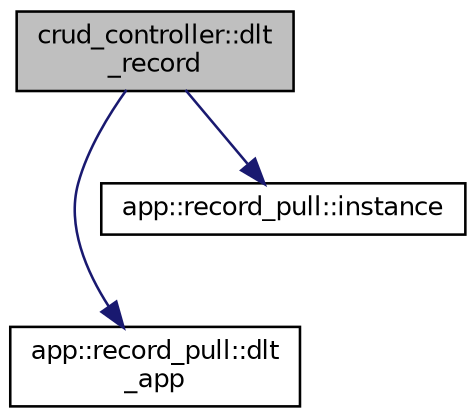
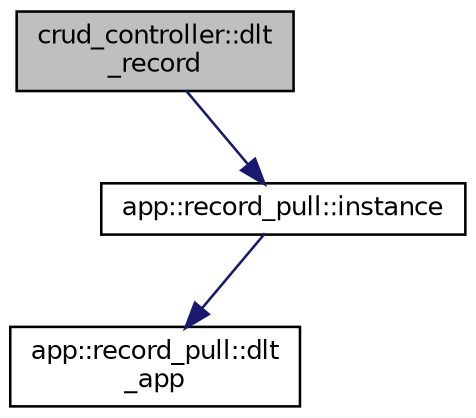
(76, 196) -> (233, 271)
